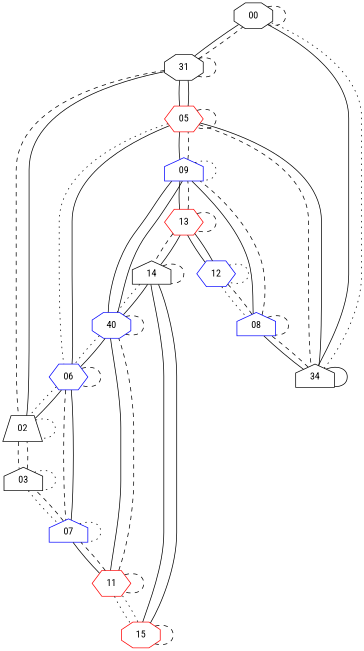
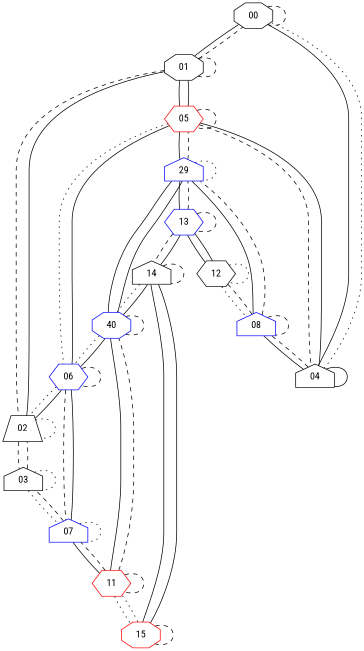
(184, 67) -> (184, 67)
(184, 171) -> (184, 171)
(184, 222) -> (184, 222)
(216, 274) -> (216, 274)
(315, 377) -> (315, 377)
